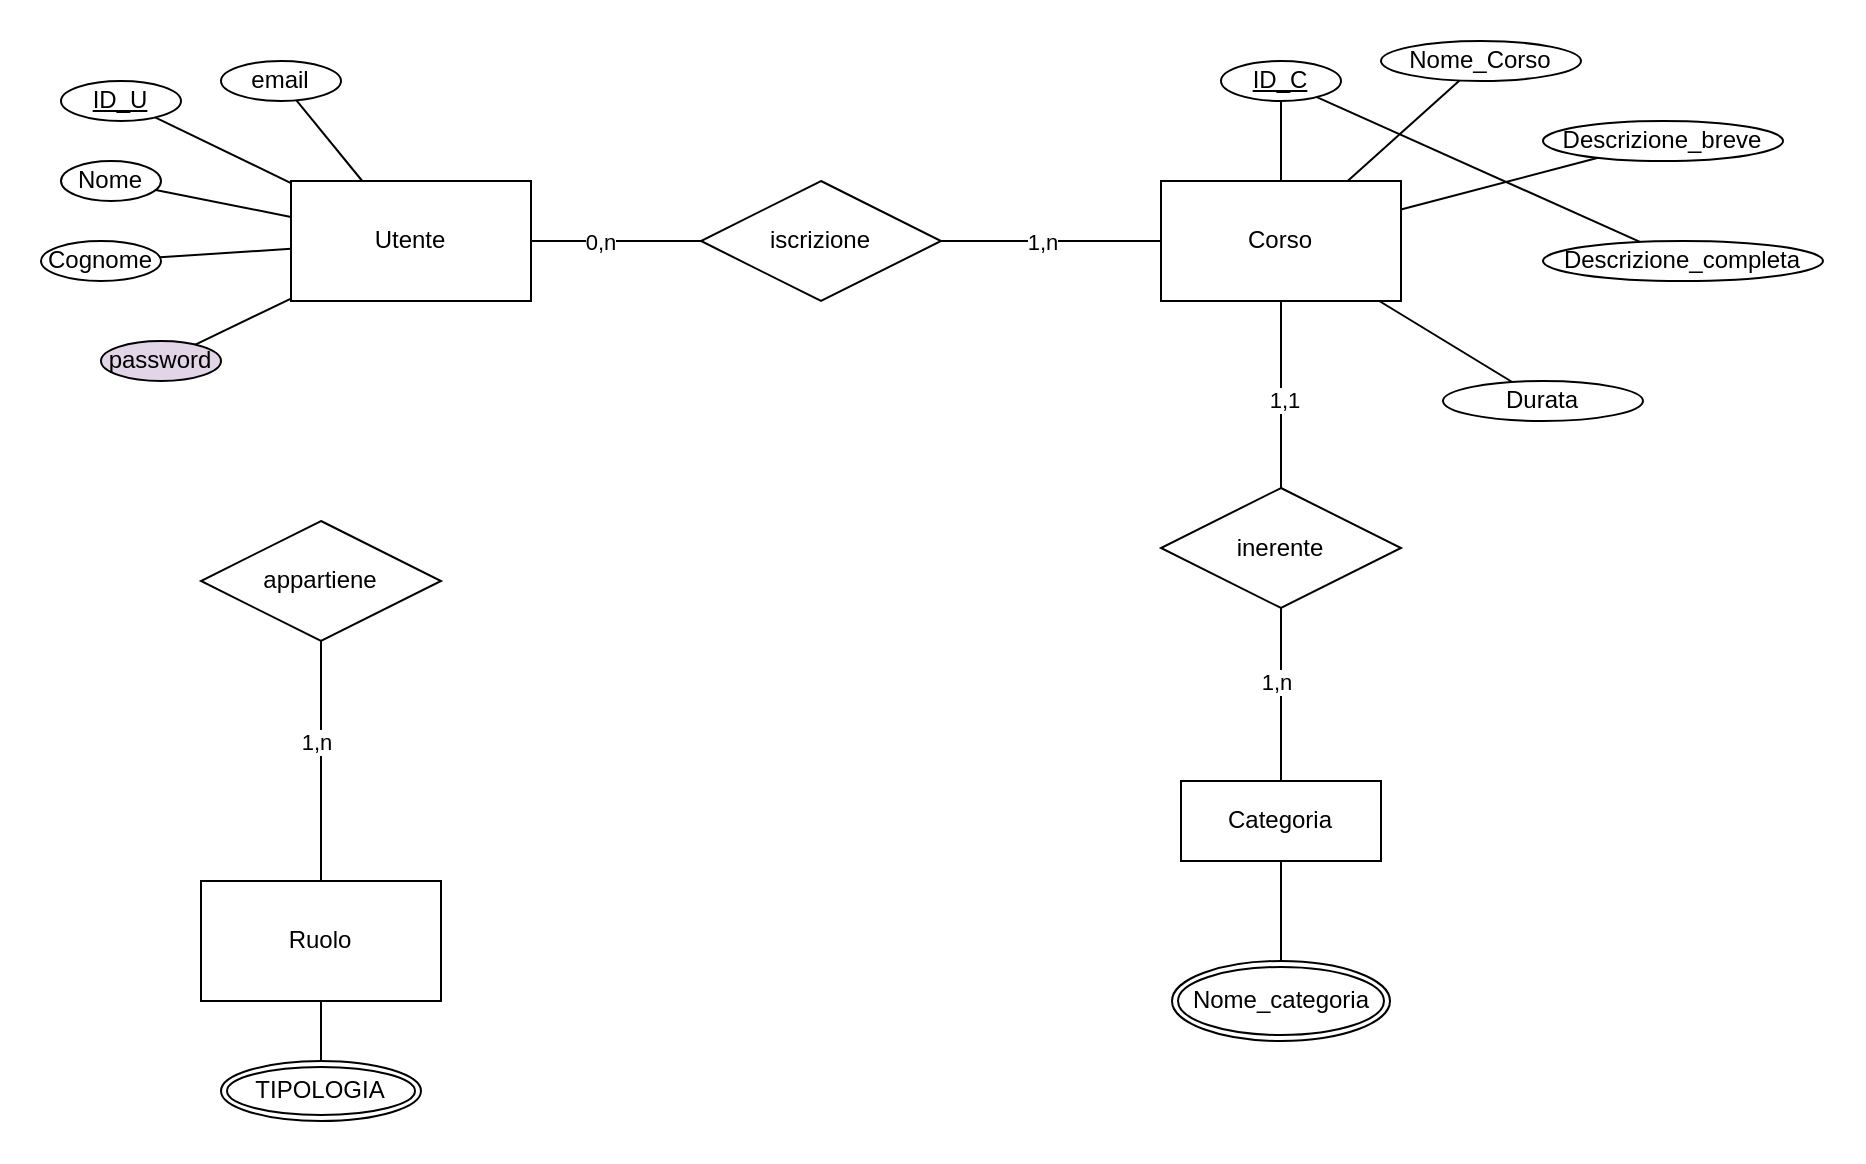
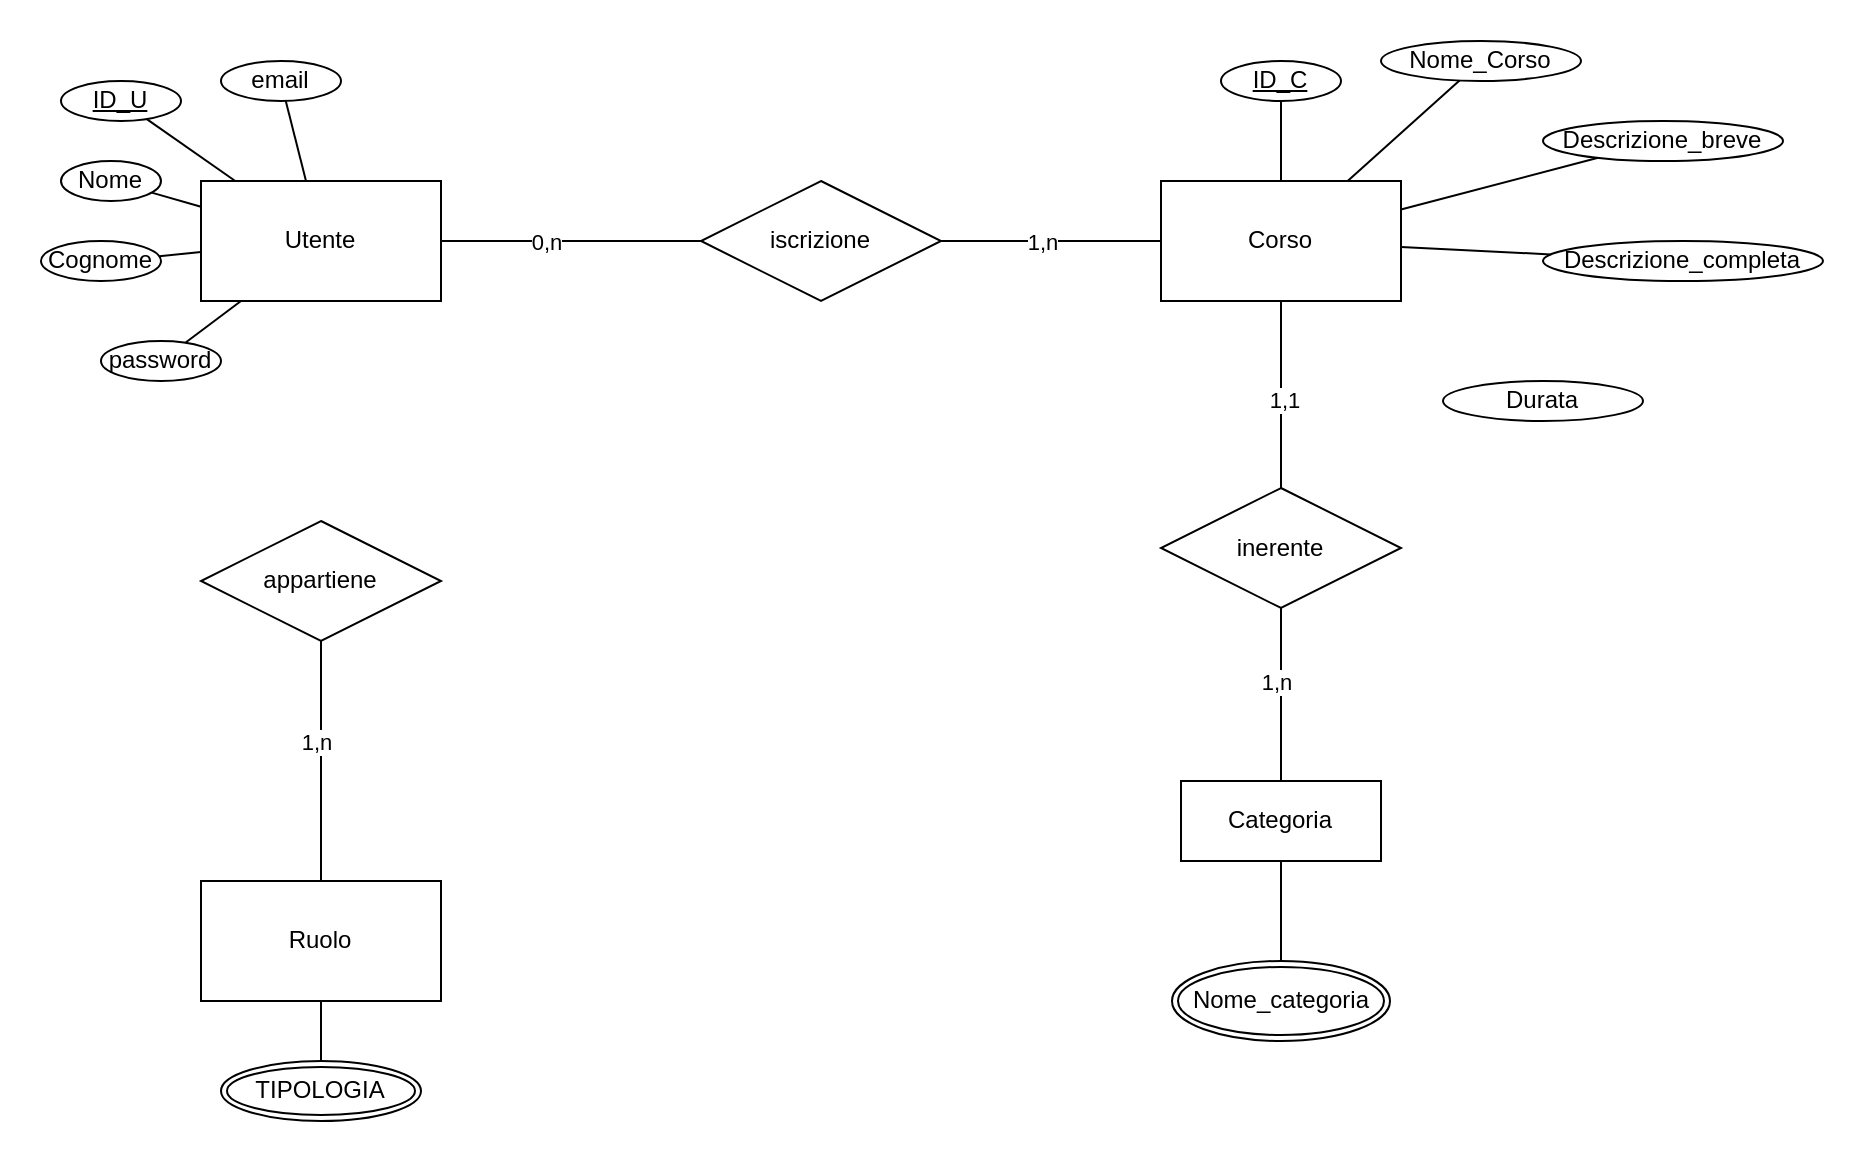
(1409, 138) -> (1475, 251)
(411, 241) -> (321, 241)
(1446, 342) -> none
(161, 361) -> (161, 361)
